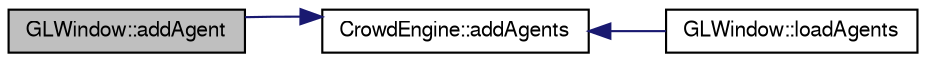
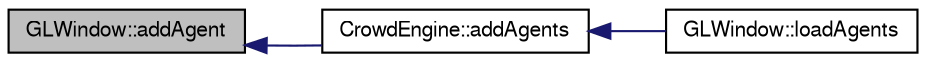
(273, 17) -> (295, 46)
